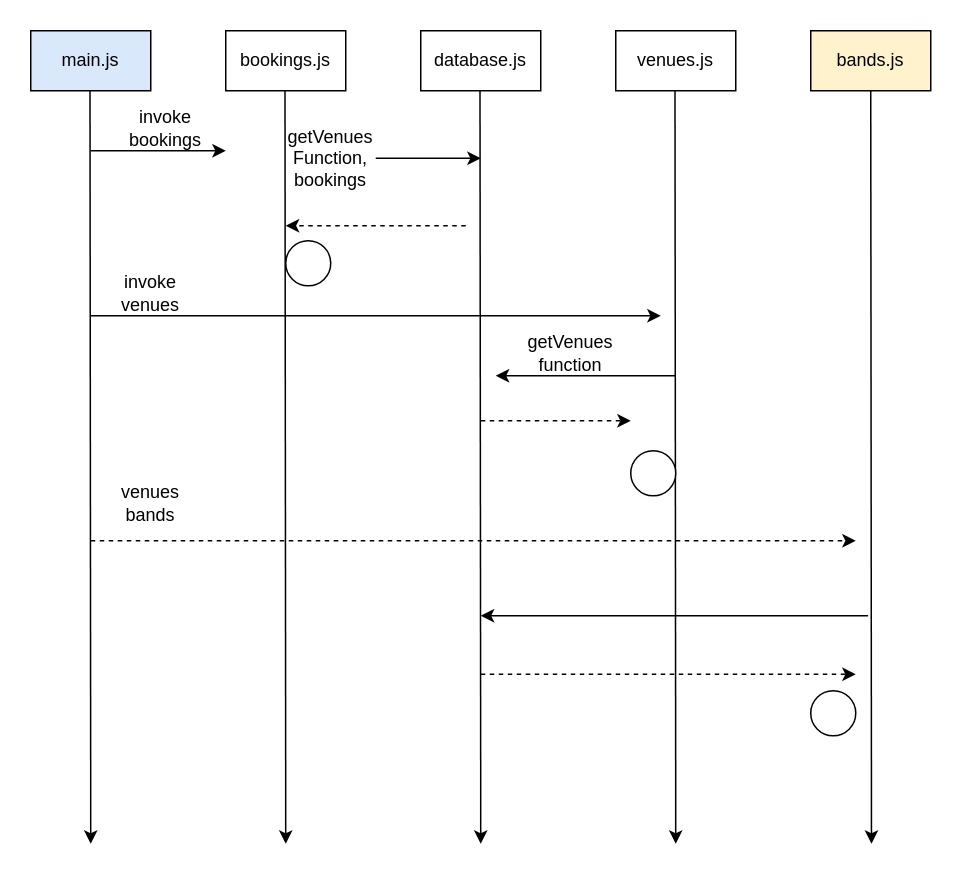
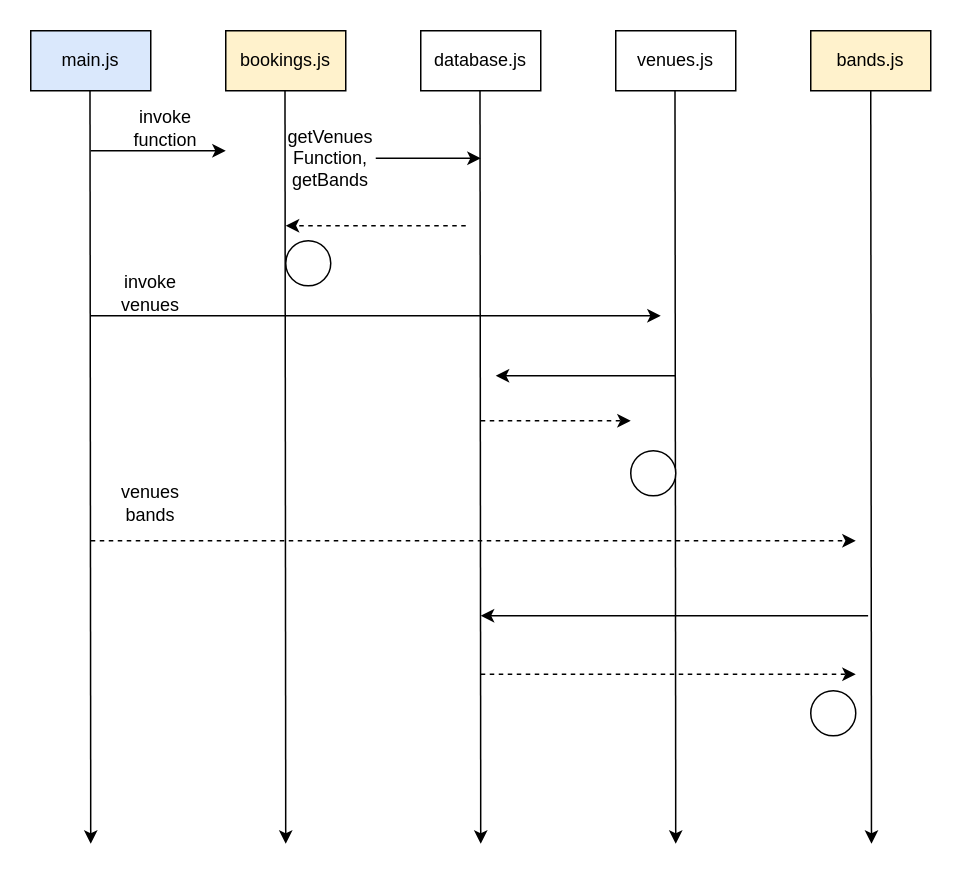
(286, 61) -> (286, 61)
(166, 128) -> (166, 128)
(331, 158) -> (331, 158)
(571, 353) -> none
